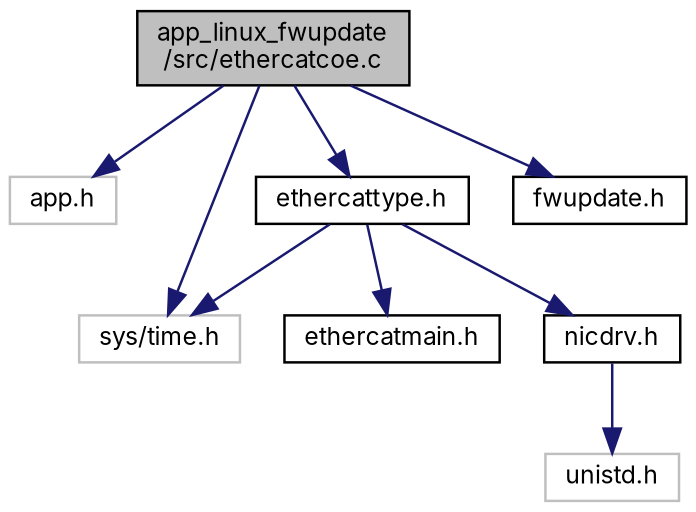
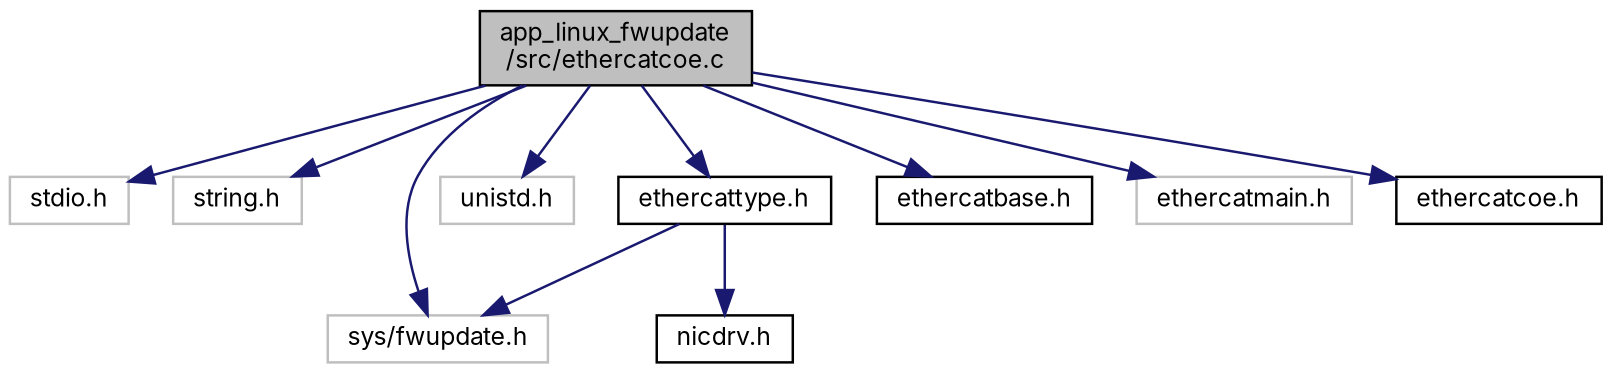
(63, 200) -> (69, 200)
none -> (237, 200)
(600, 200) -> (984, 200)
none -> (1499, 200)
(375, 258) -> (941, 127)
(160, 339) -> (438, 339)
(392, 339) -> (1244, 200)
(612, 396) -> (564, 121)
